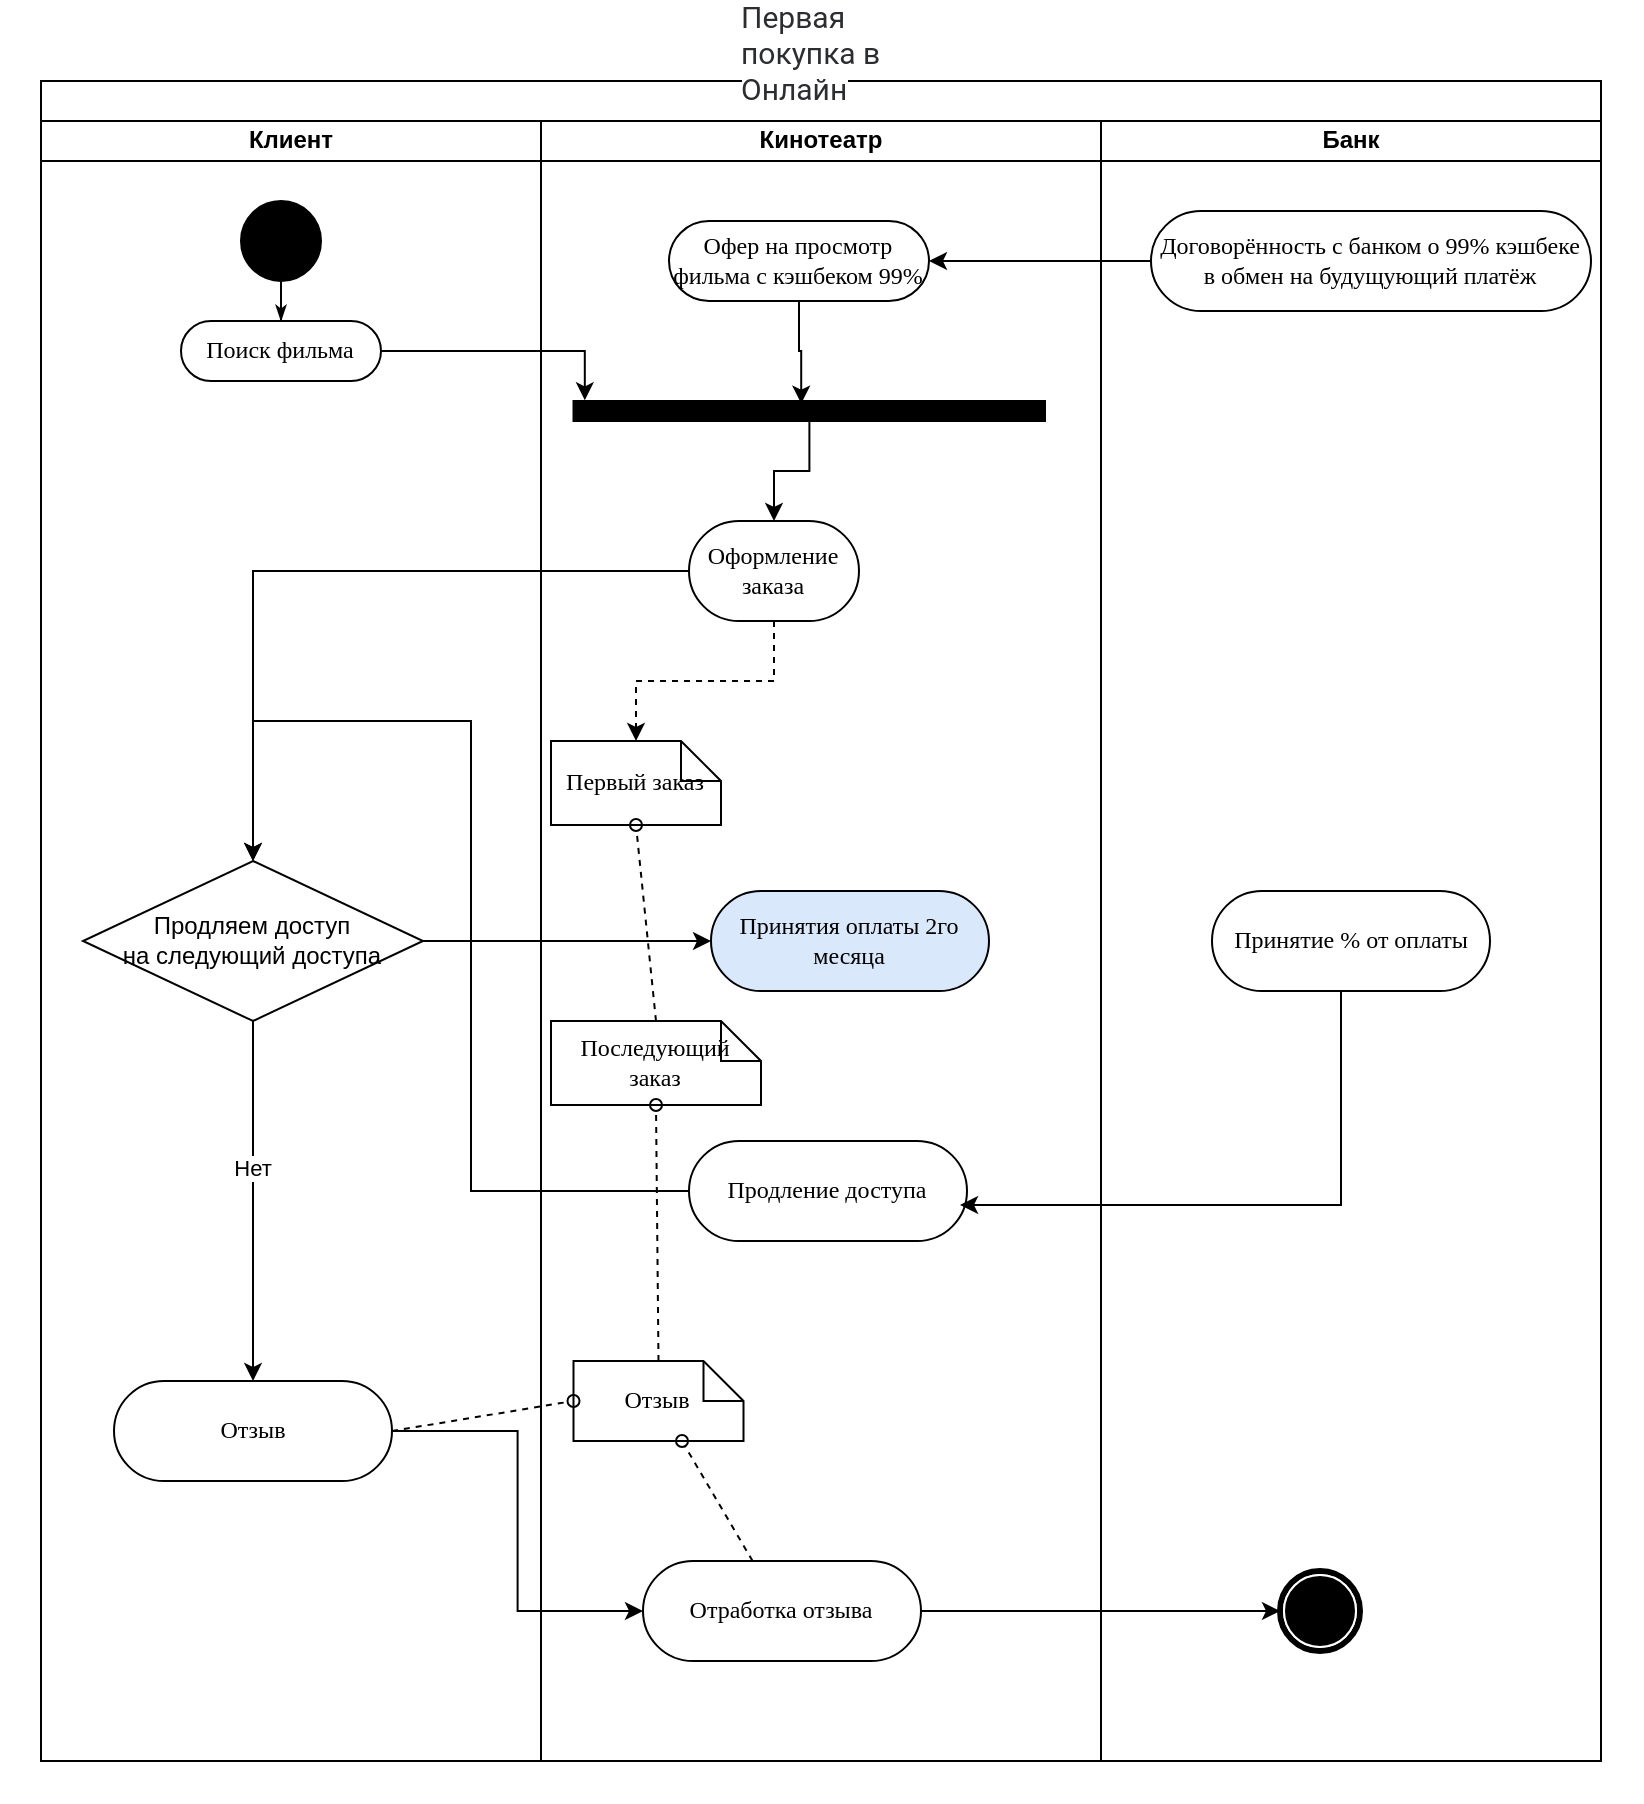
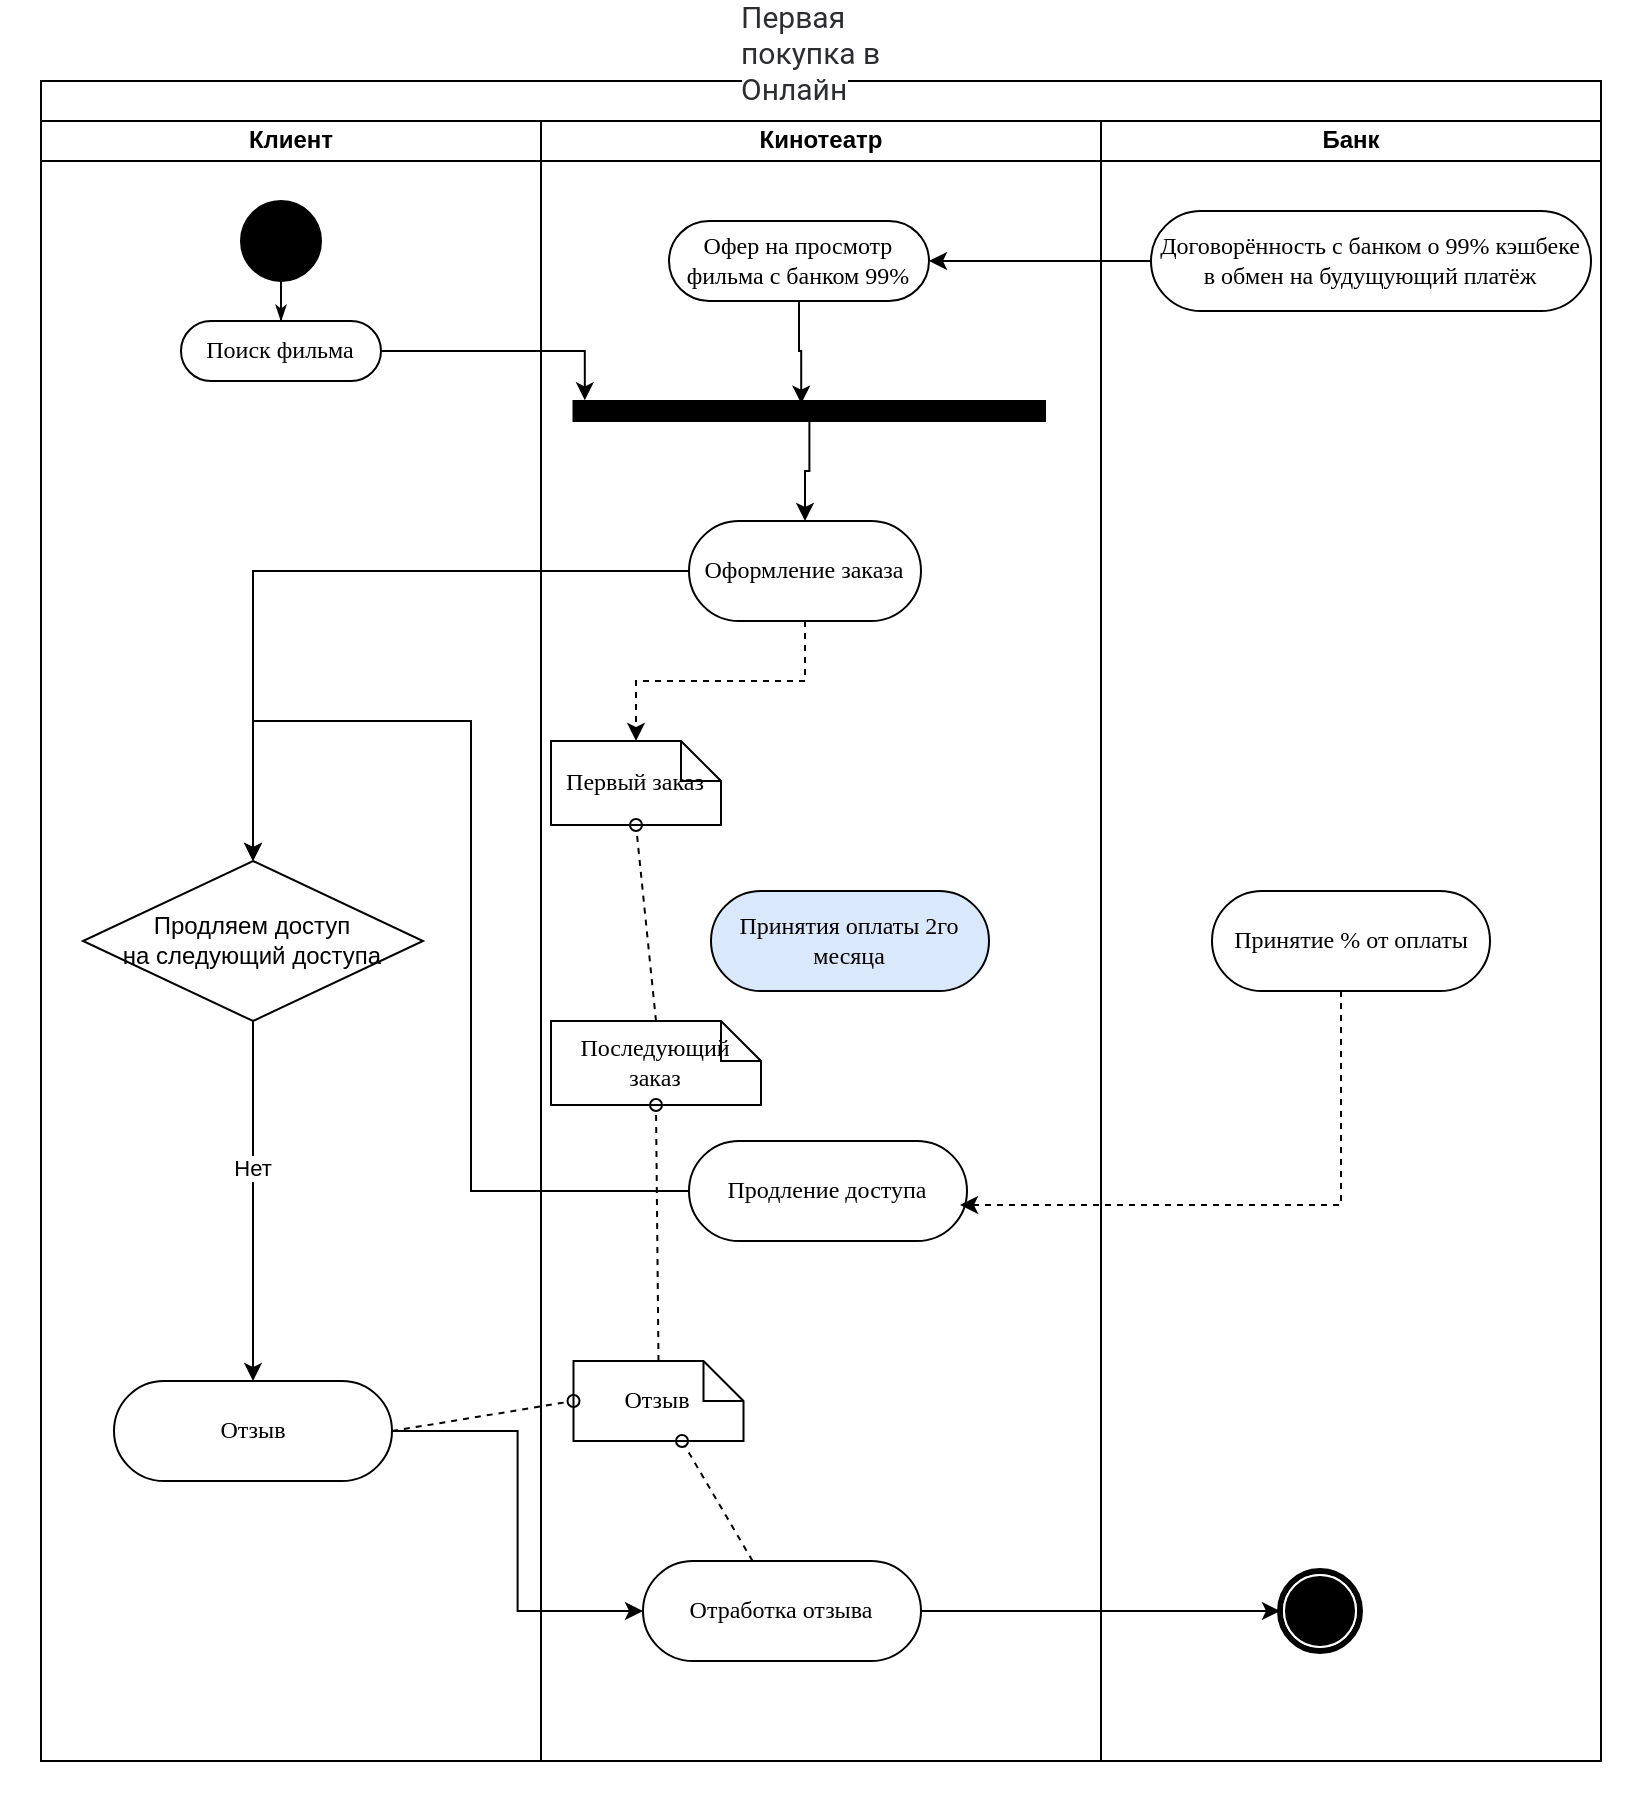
(799, 261) -> (799, 261)
(774, 571) -> (805, 571)
(621, 941) -> none
(1328, 1205) -> (1328, 1205)
